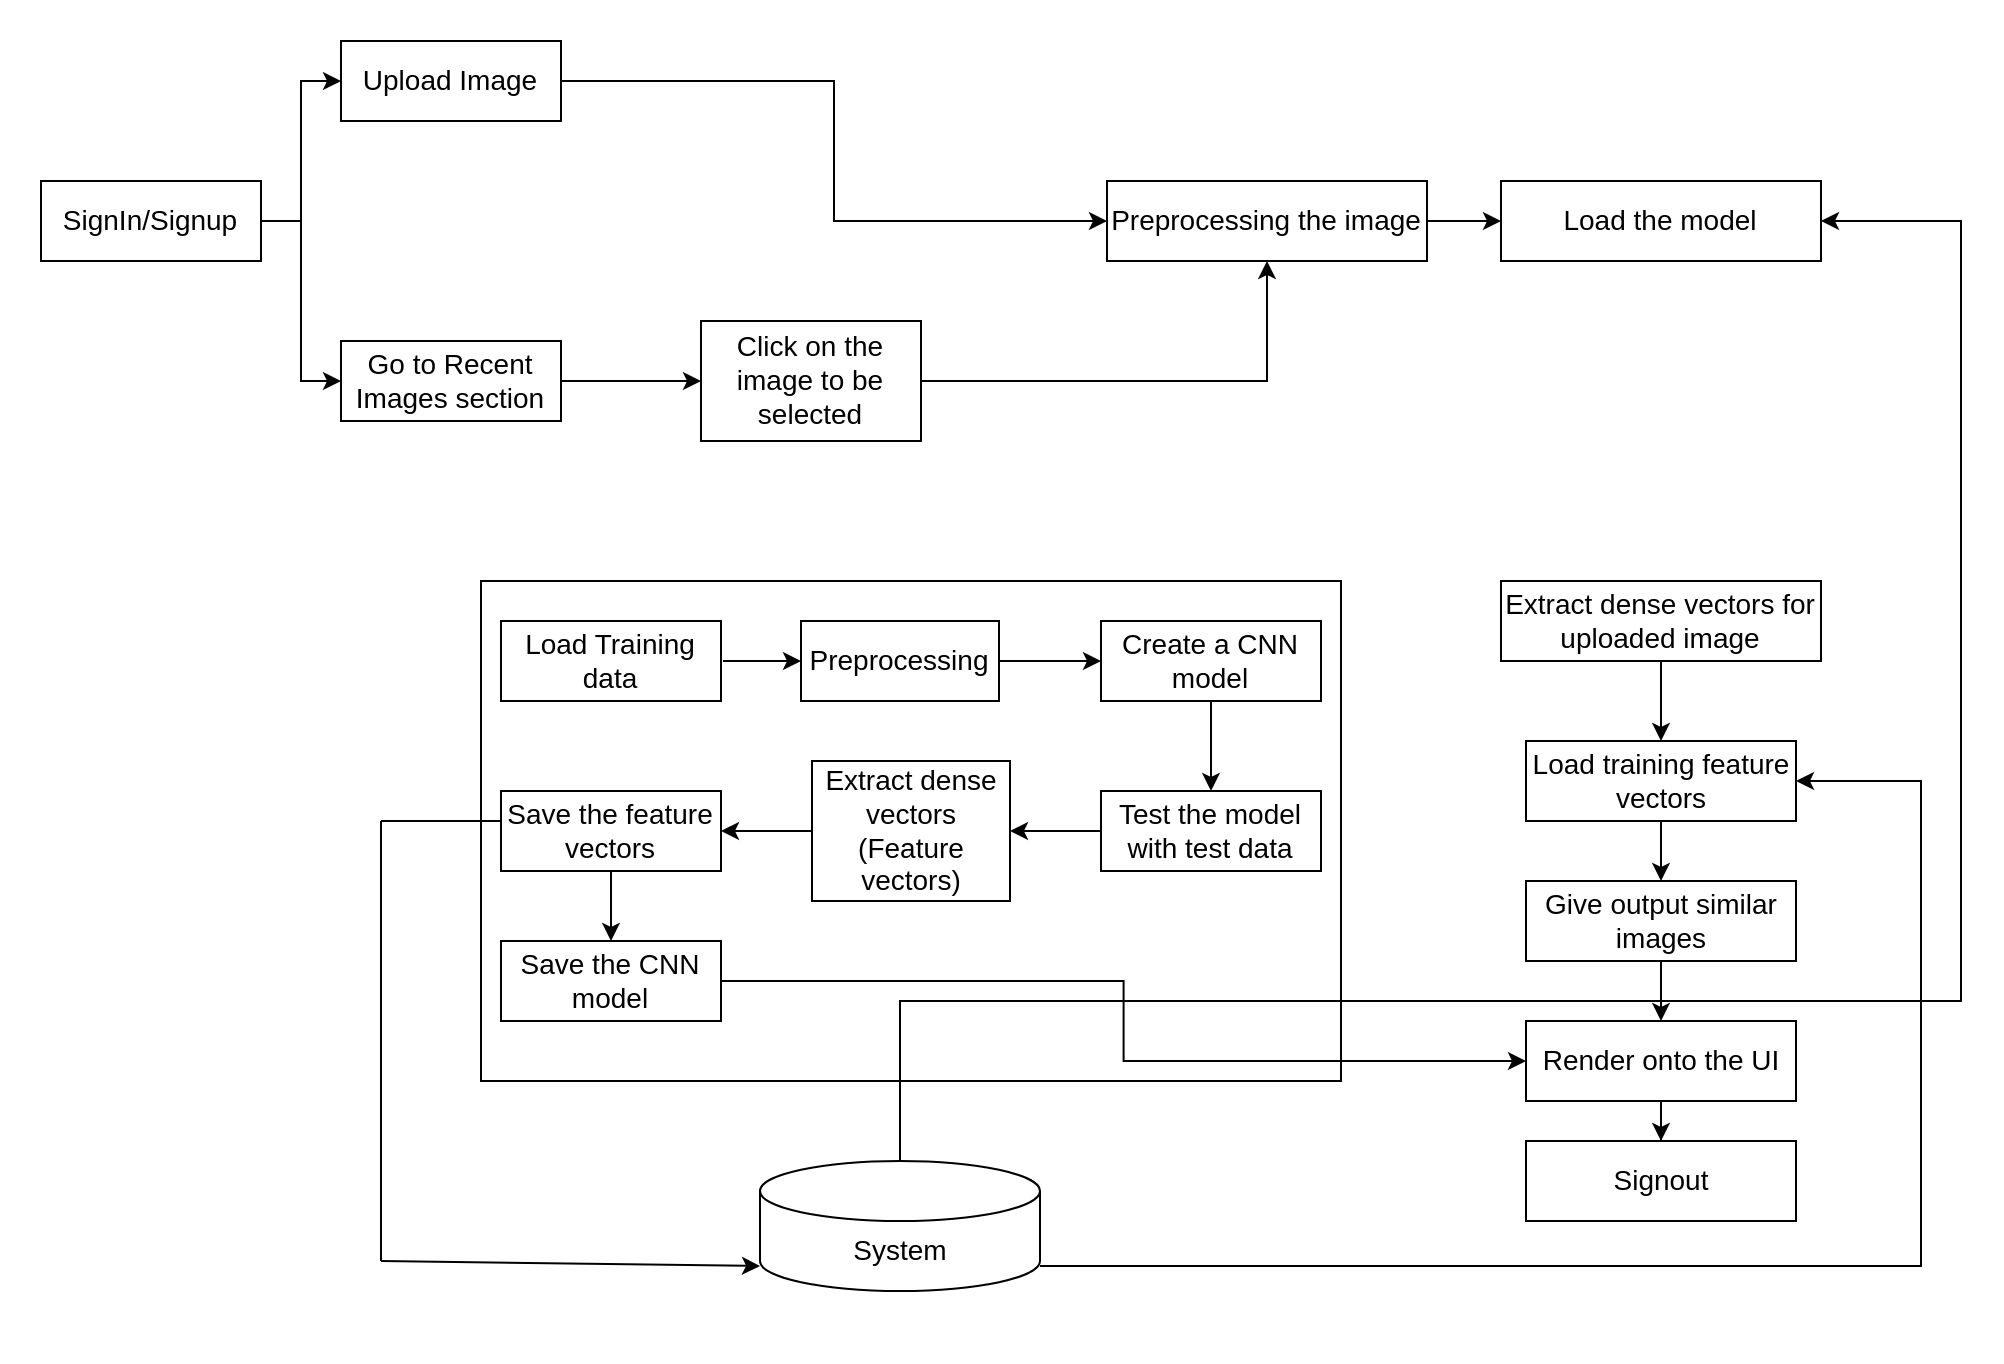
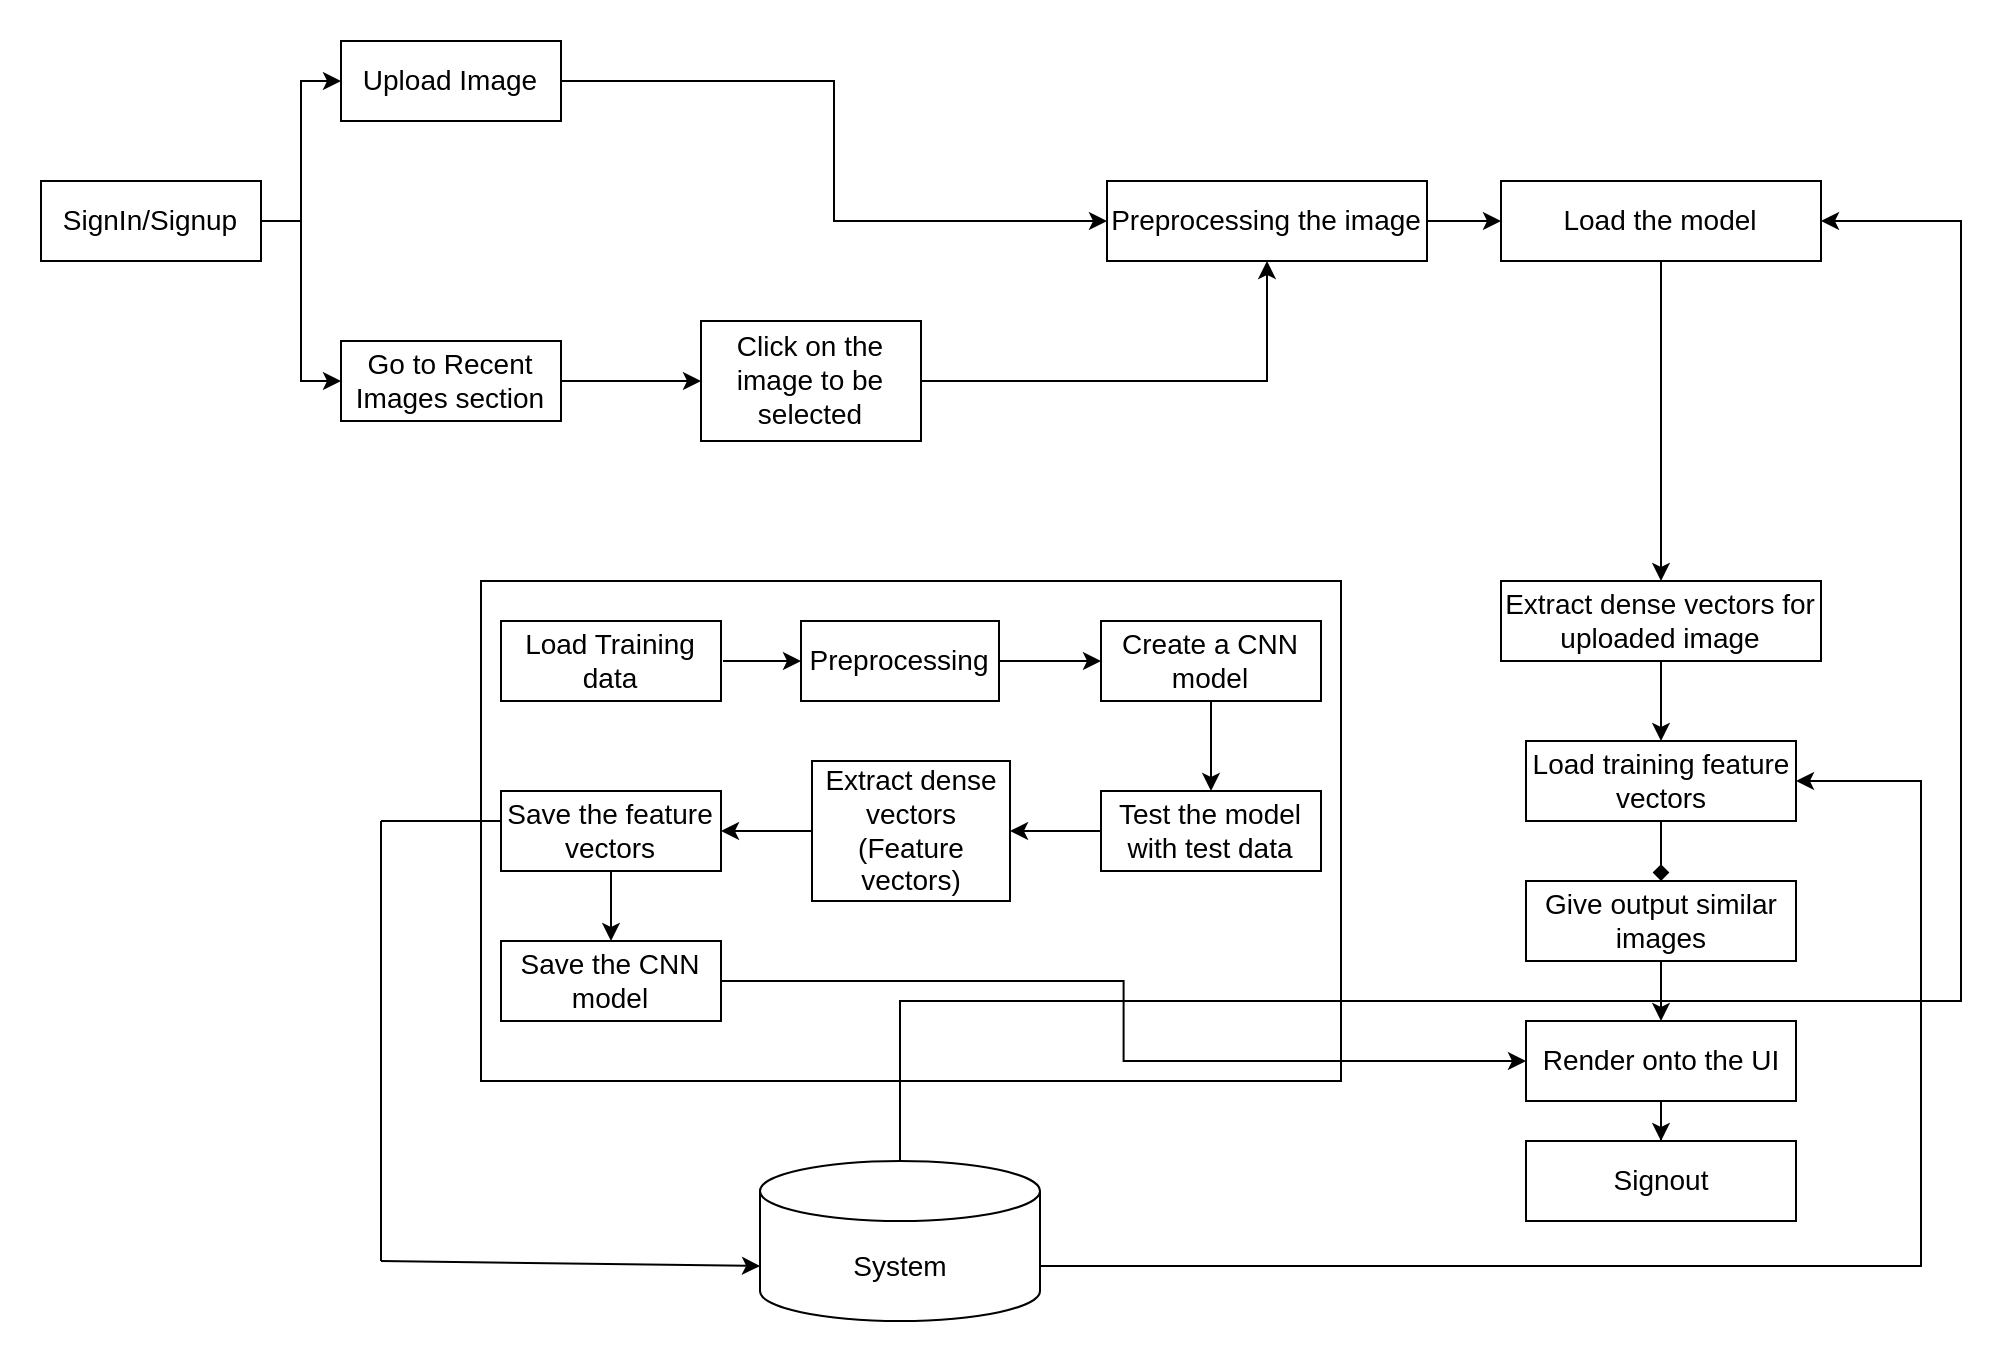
none -> (1661, 414)
(1661, 866) -> (1661, 865)
(900, 1226) -> (900, 1241)
